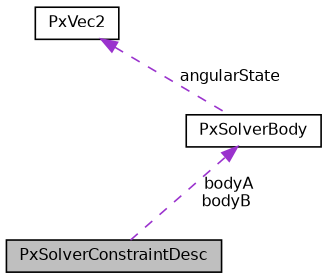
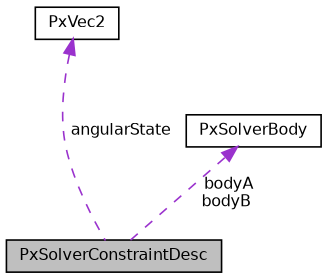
(173, 81) -> (67, 151)
